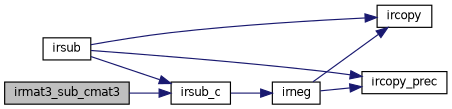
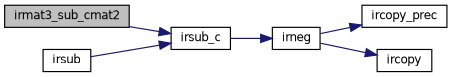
(227, 27) -> none
(221, 61) -> none
(67, 93) -> (67, 16)
